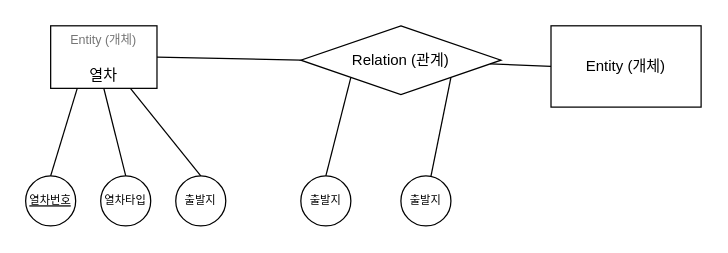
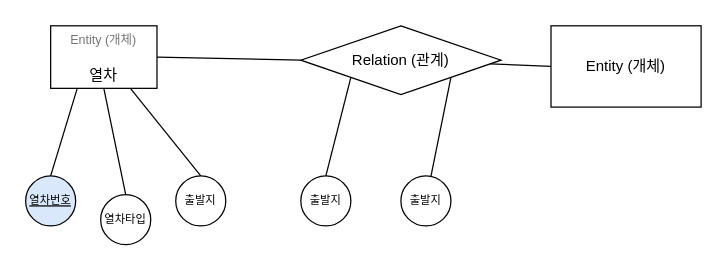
(51, 201) -> (51, 201)
(126, 201) -> (126, 219)
